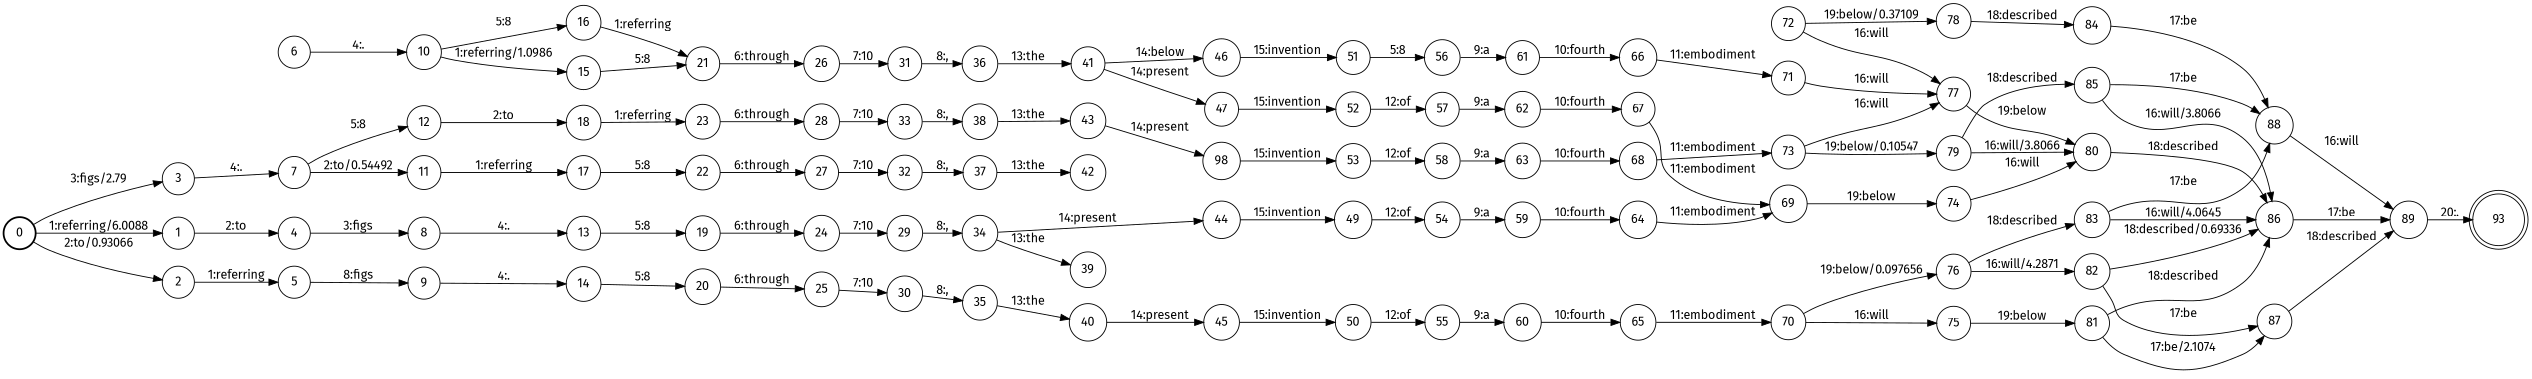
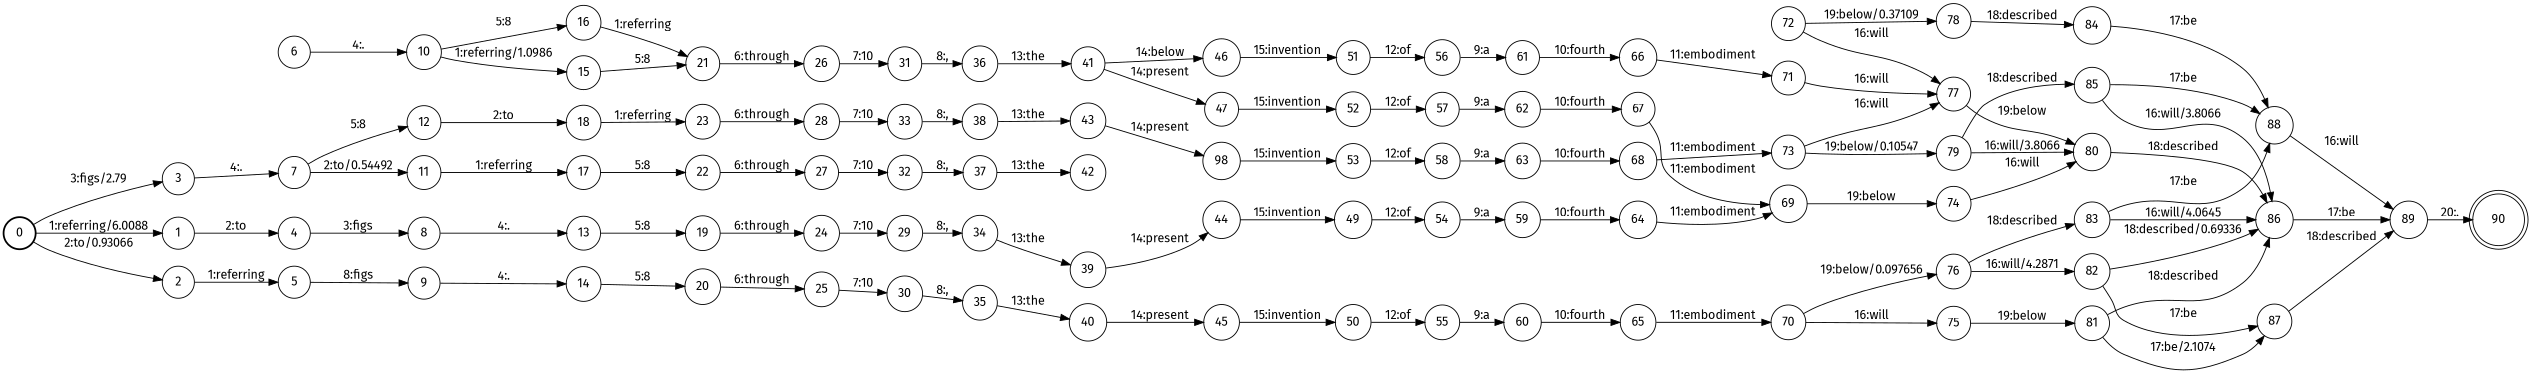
(1398, 51) -> (1398, 51)
(2499, 220) -> (2499, 220)
(1096, 227) -> (1155, 258)
